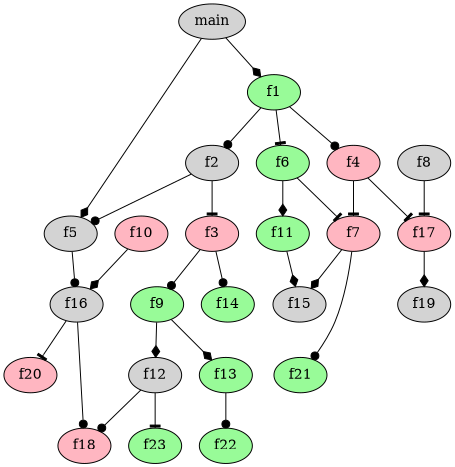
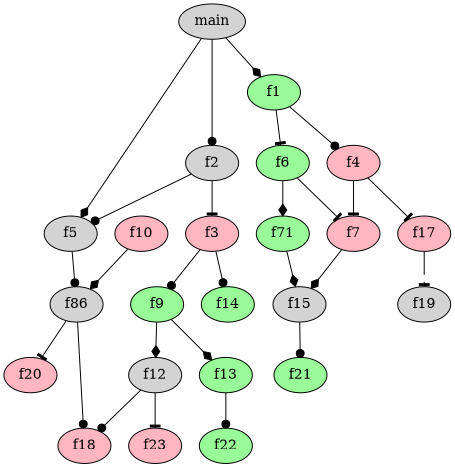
(246, 125) -> (212, 88)
(424, 163) -> none
(283, 234) -> (283, 234)
(424, 263) -> (424, 263)
(77, 304) -> (77, 304)
(341, 304) -> (300, 336)
(155, 446) -> (155, 446)
